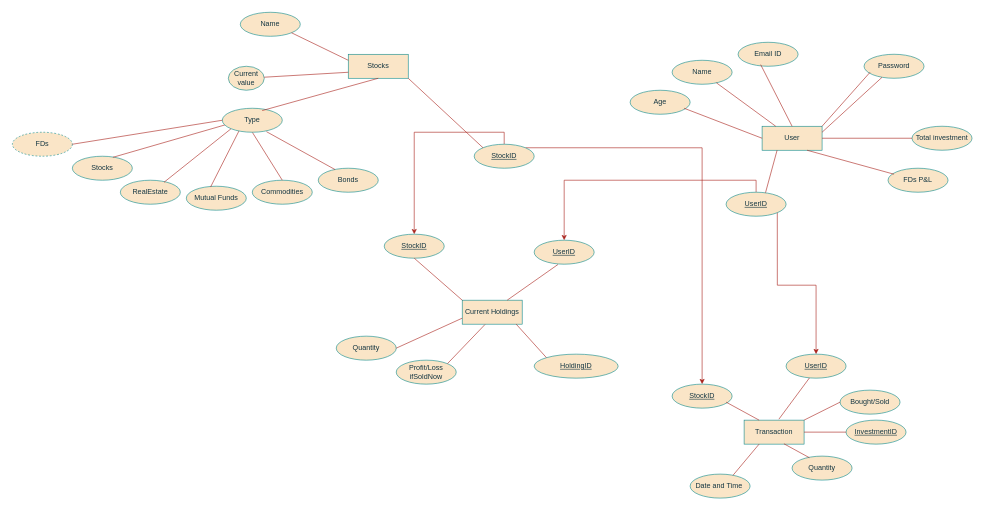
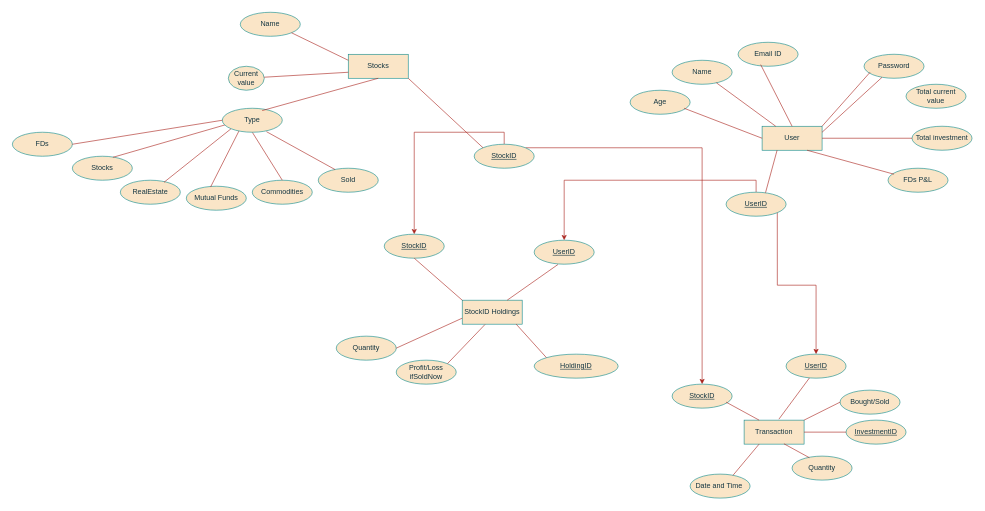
none -> (936, 96)
(42, 144) -> (42, 144)
(348, 180) -> (348, 180)
(492, 312) -> (492, 312)
